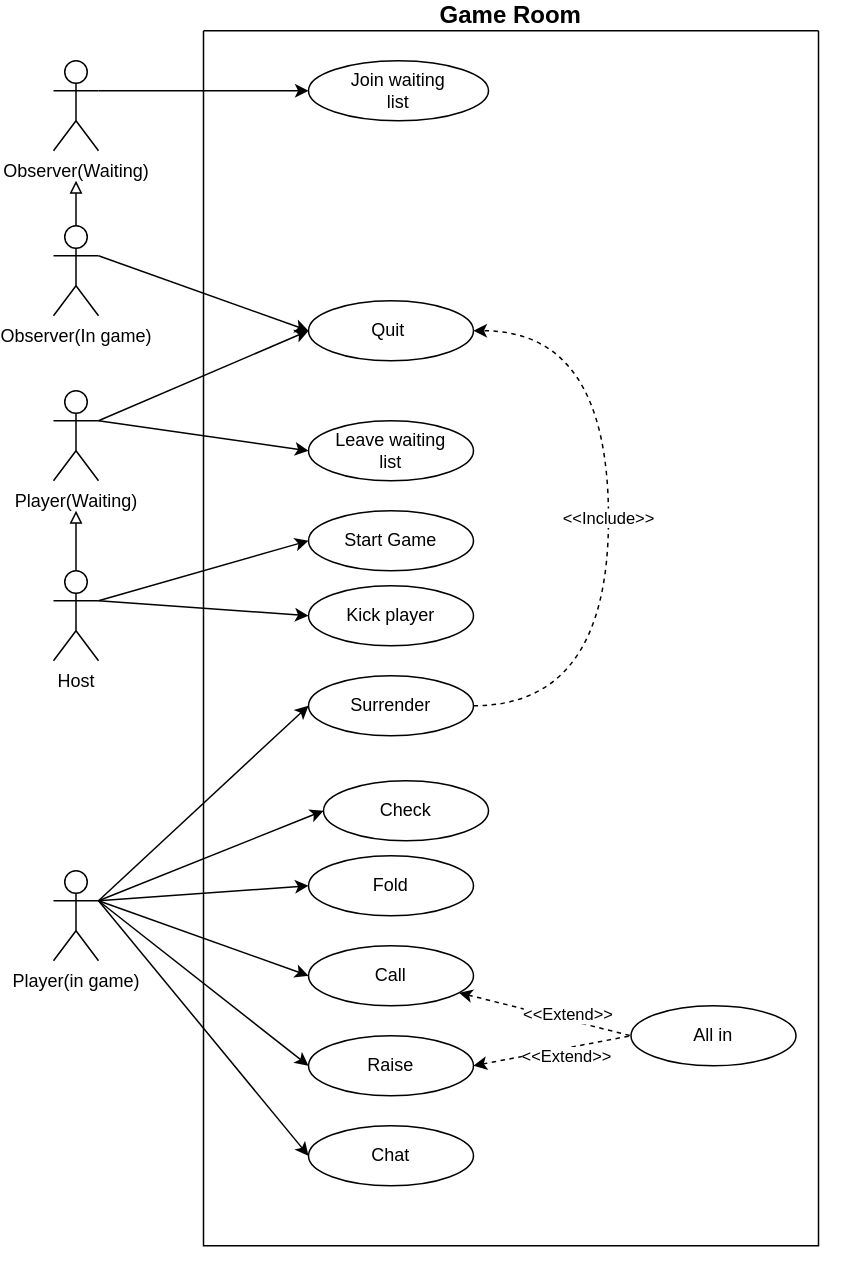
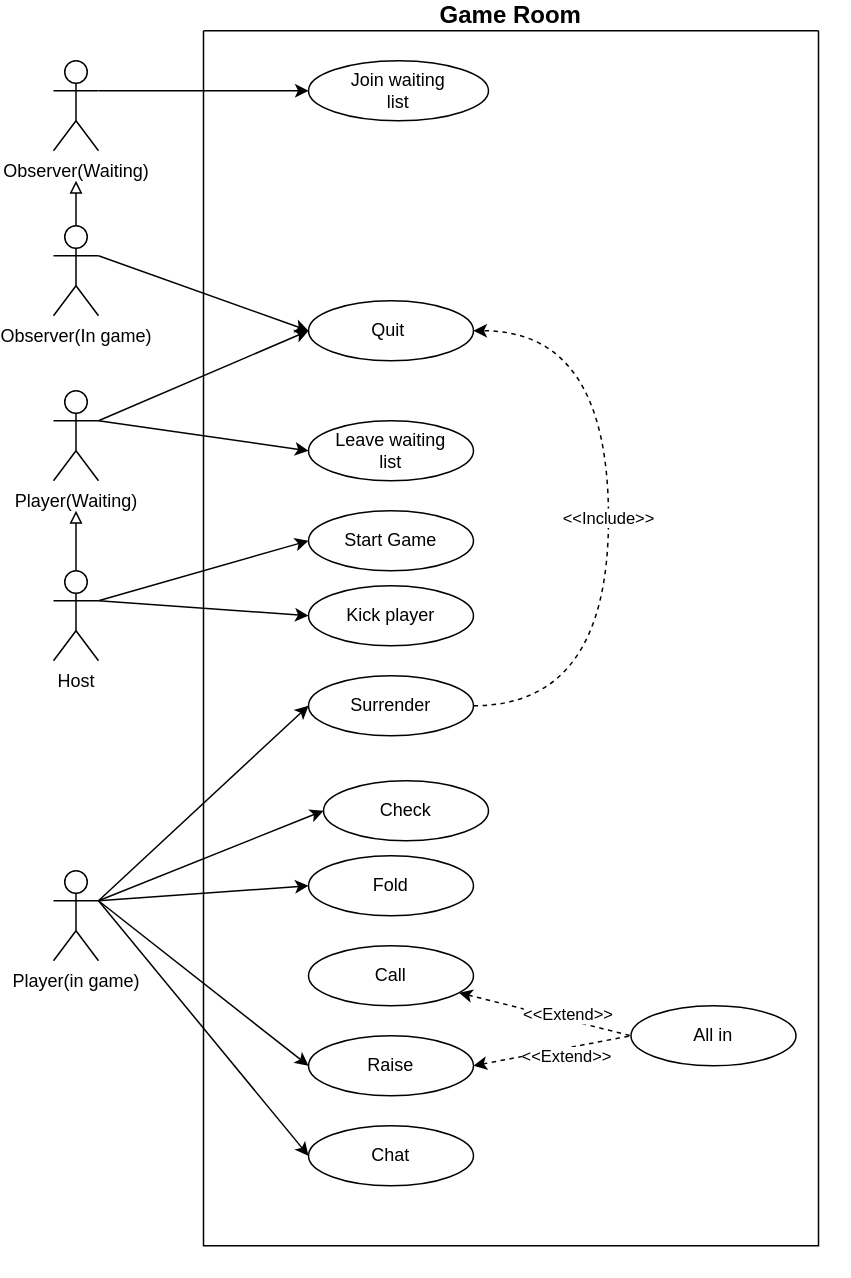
(201, 937) -> none
